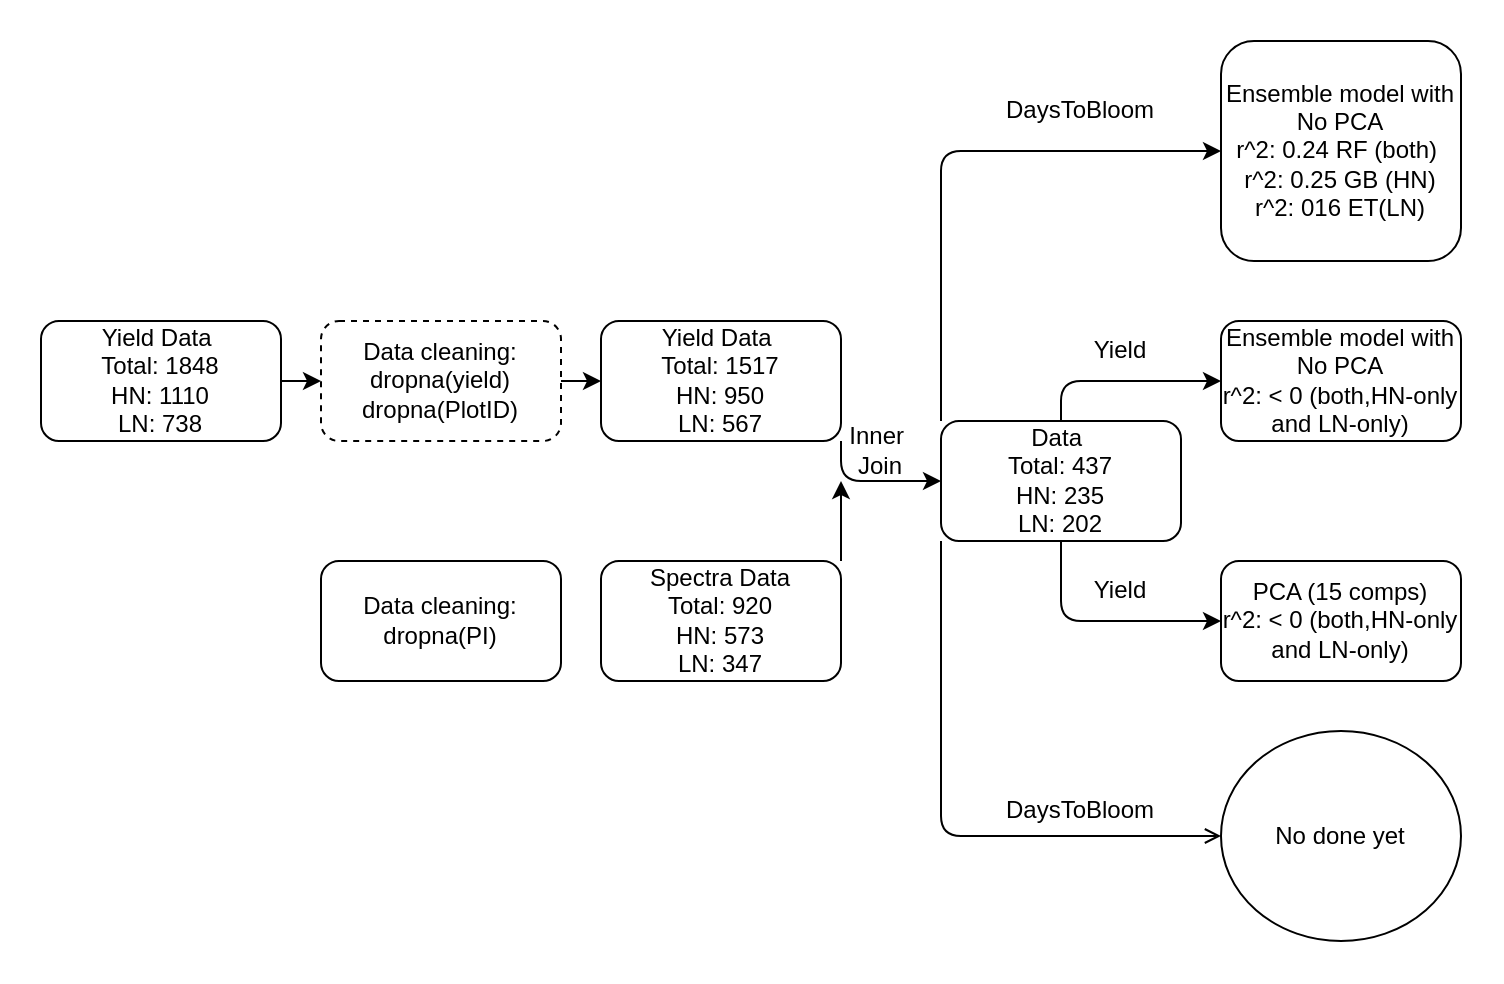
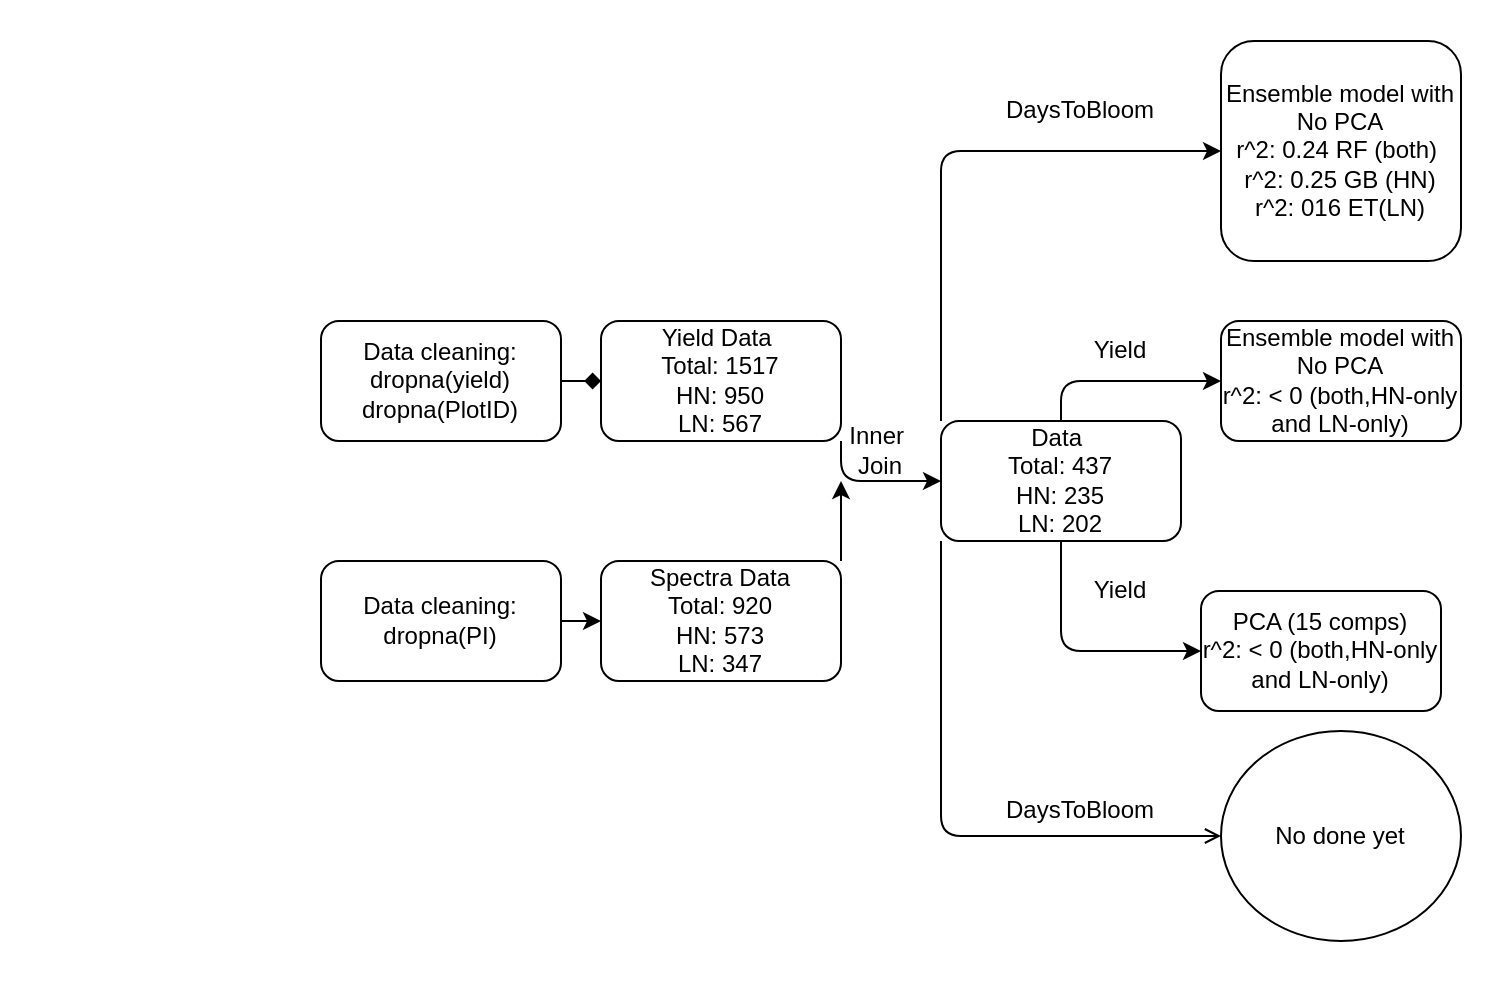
(161, 381) -> none
(294, 381) -> none
(441, 381) -> (441, 381)
(586, 381) -> (585, 381)
none -> (574, 621)
(1341, 621) -> (1321, 651)
